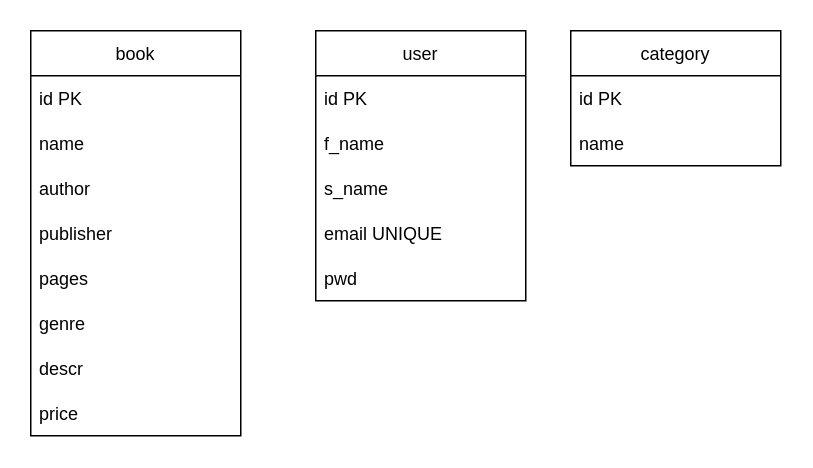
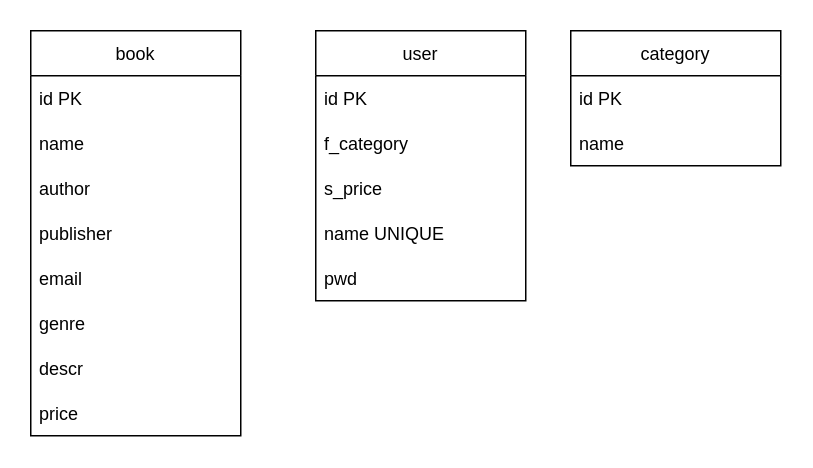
(354, 144) -> (374, 144)
(354, 189) -> (357, 189)
(377, 234) -> (377, 234)
(64, 279) -> (60, 279)
